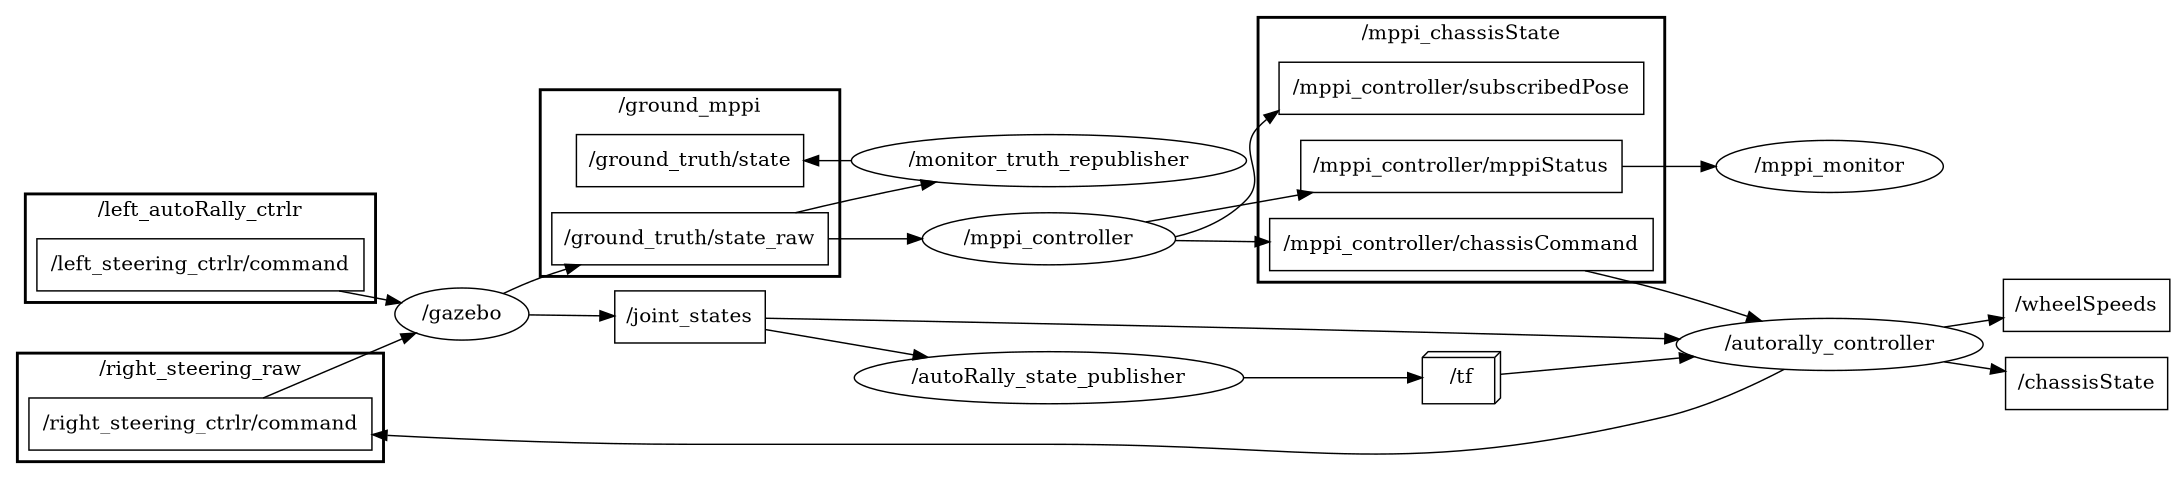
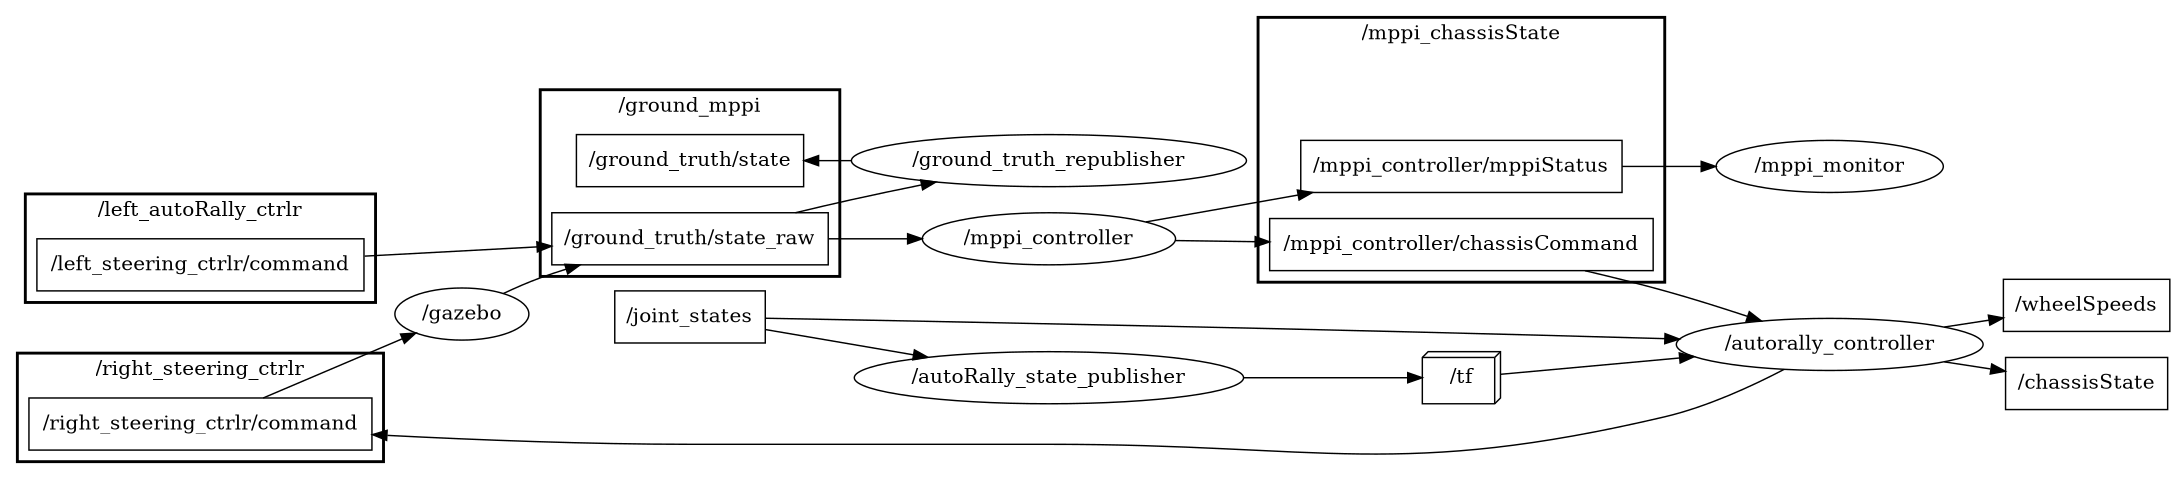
(1461, 88) -> none
(1049, 161) -> (1049, 161)
(353, 294) -> (451, 252)
(565, 315) -> none
(200, 370) -> (200, 370)
